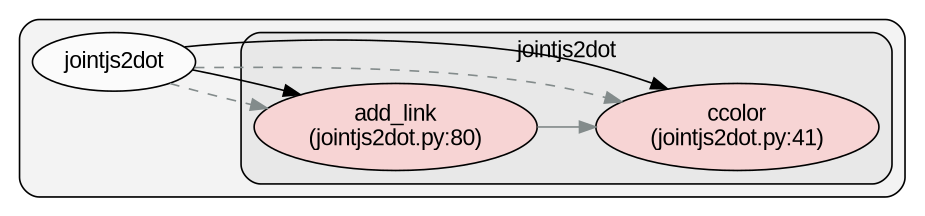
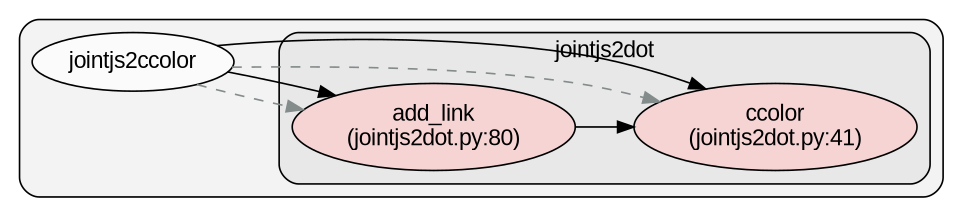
(114, 62) -> (133, 62)
(558, 127) -> (596, 127)
